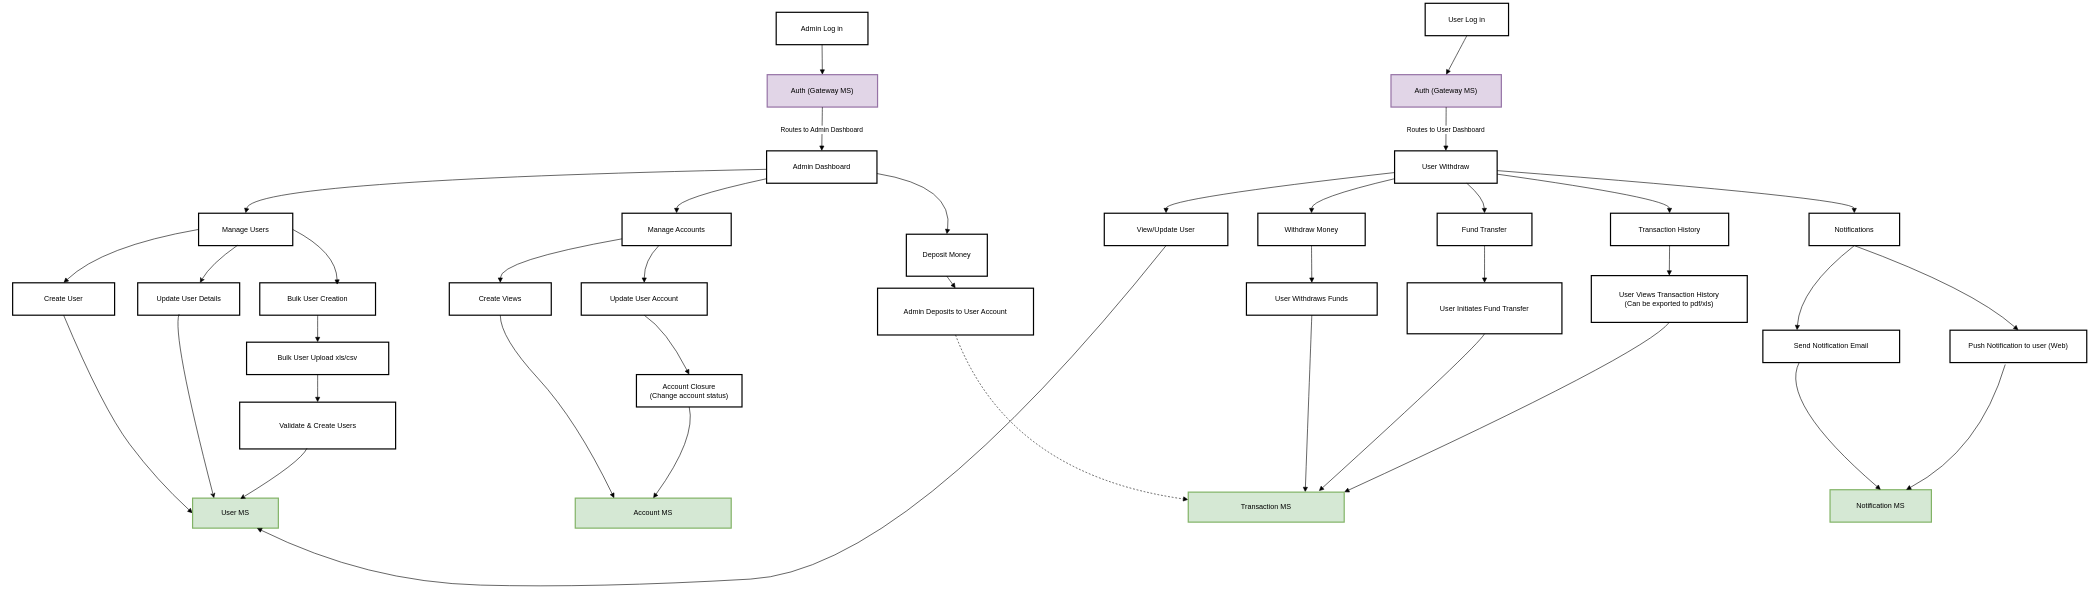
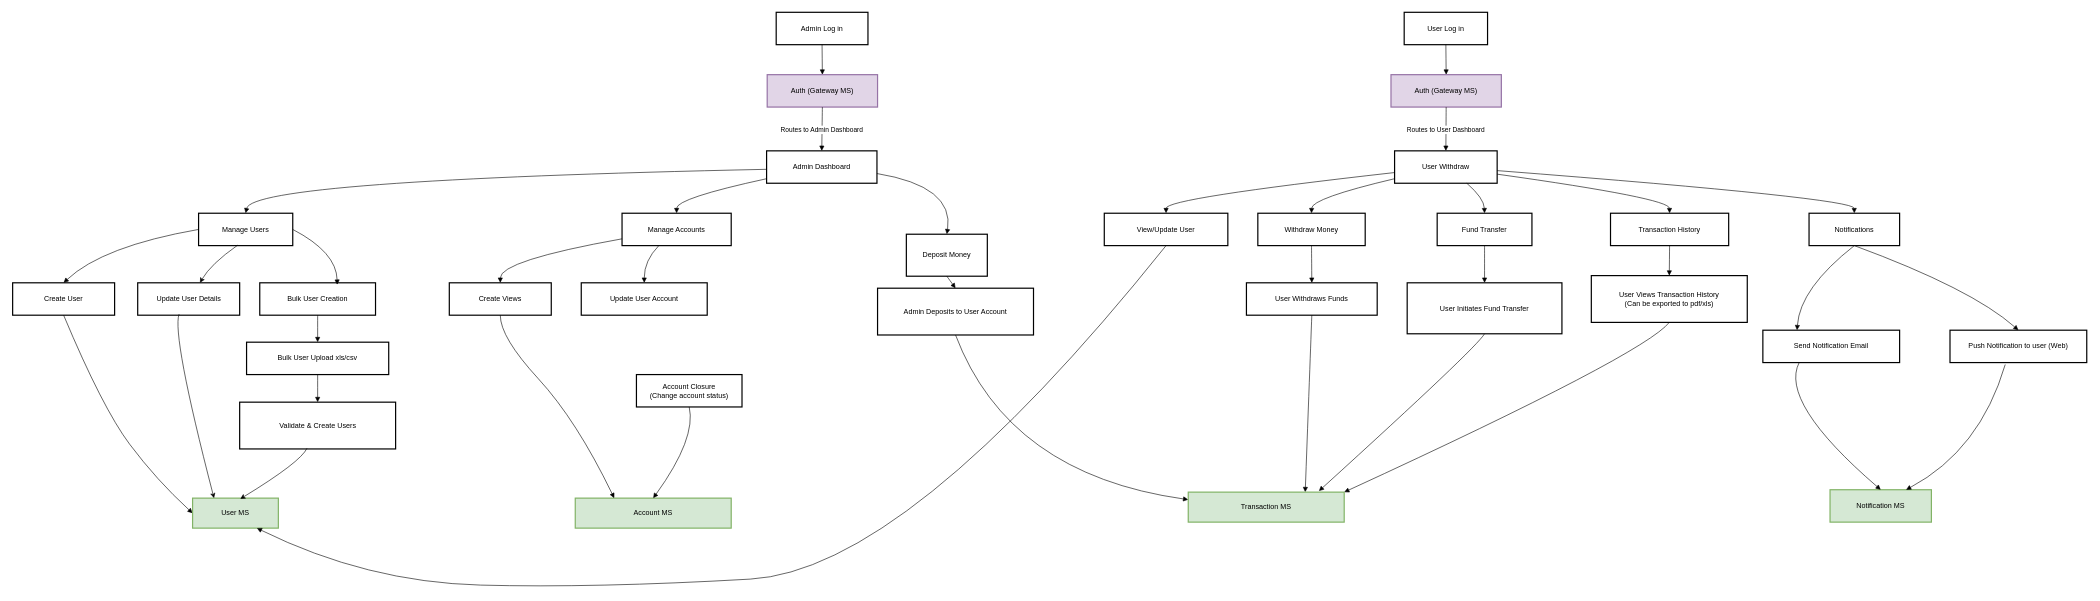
(1467, 20) -> (1446, 29)
(670, 342) -> none
(1045, 450) -> (1045, 450)
